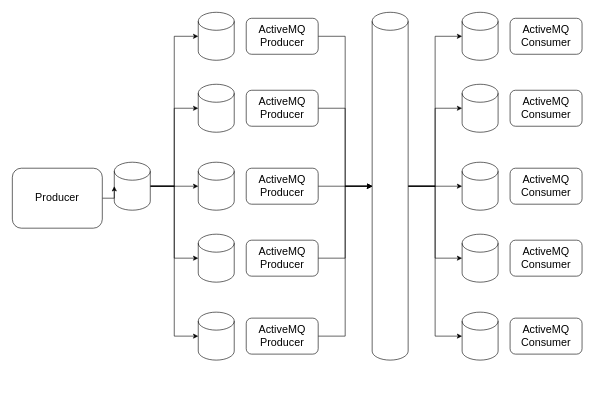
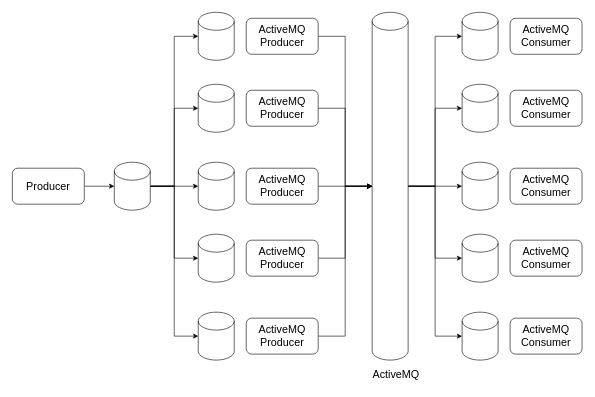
(57, 198) -> (48, 186)
none -> (396, 375)
